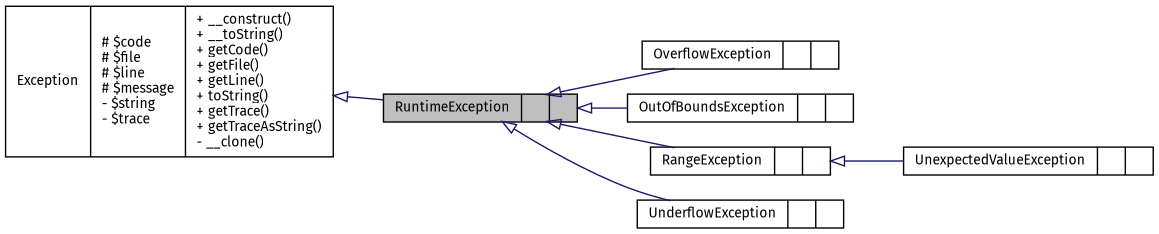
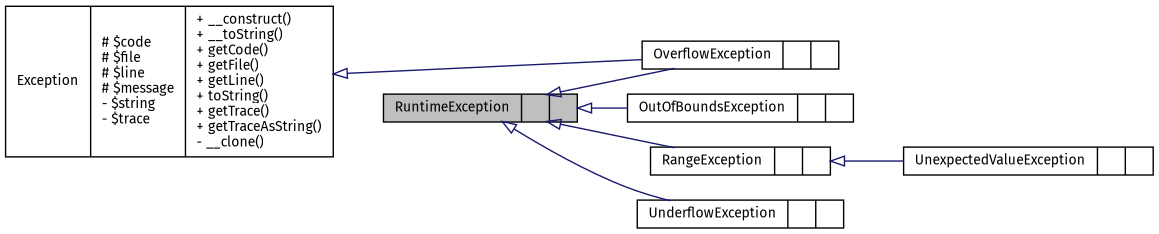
(365, 98) -> (495, 66)
